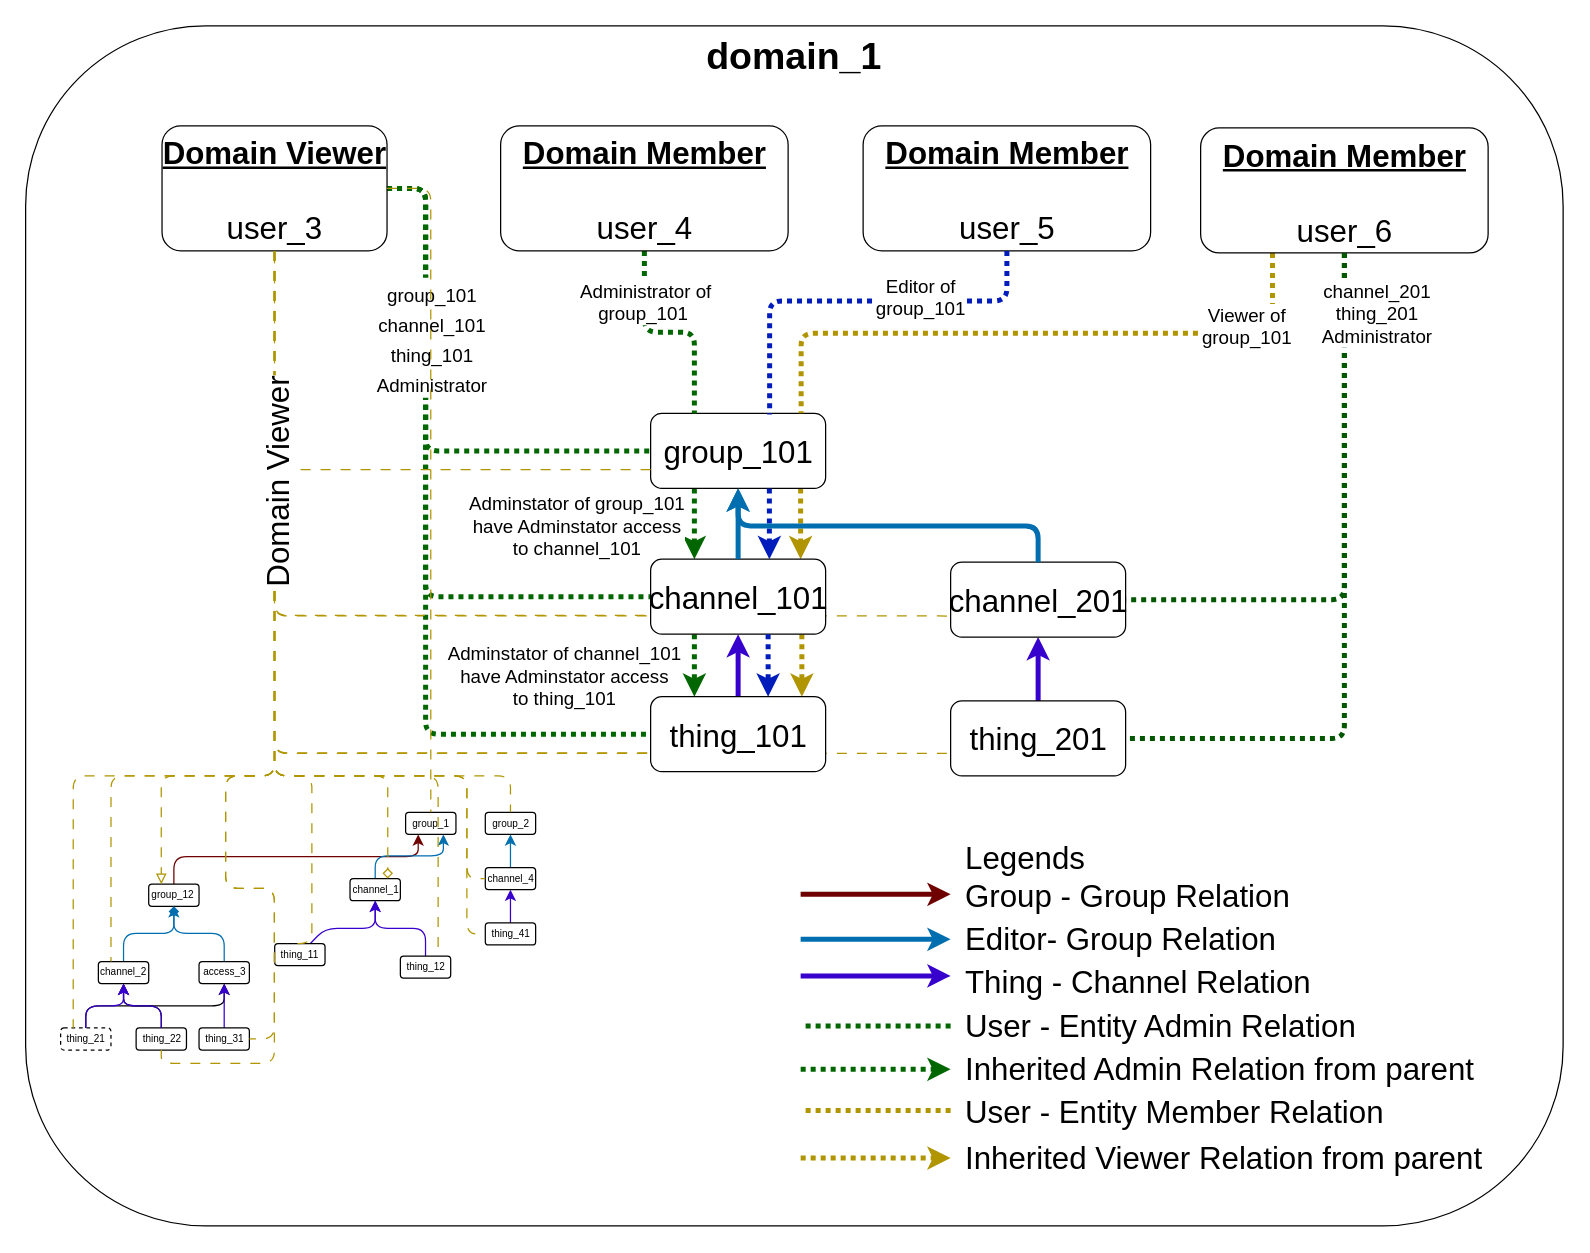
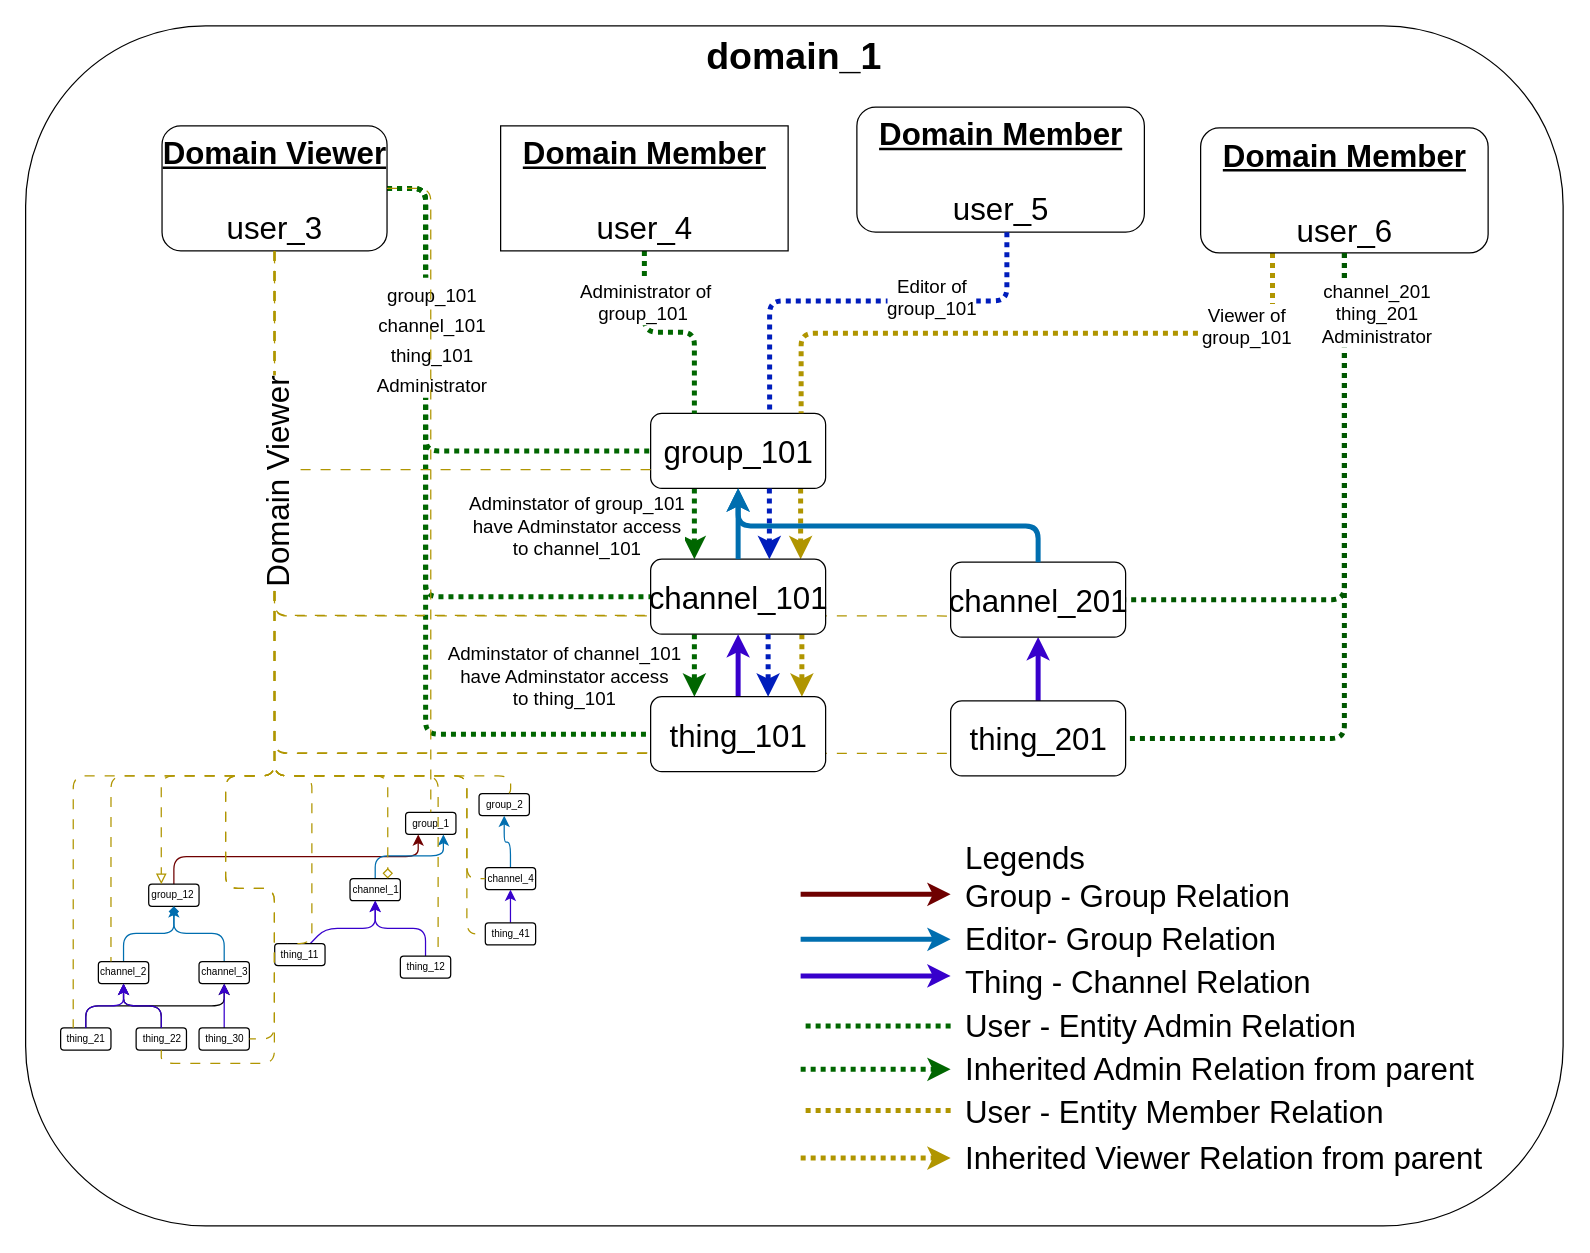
(644, 188) -> (644, 188)
(1007, 188) -> (1001, 169)
(510, 823) -> (504, 804)
(225, 972) -> (225, 972)
(225, 1038) -> (225, 1038)
(86, 1039) -> (86, 1039)
